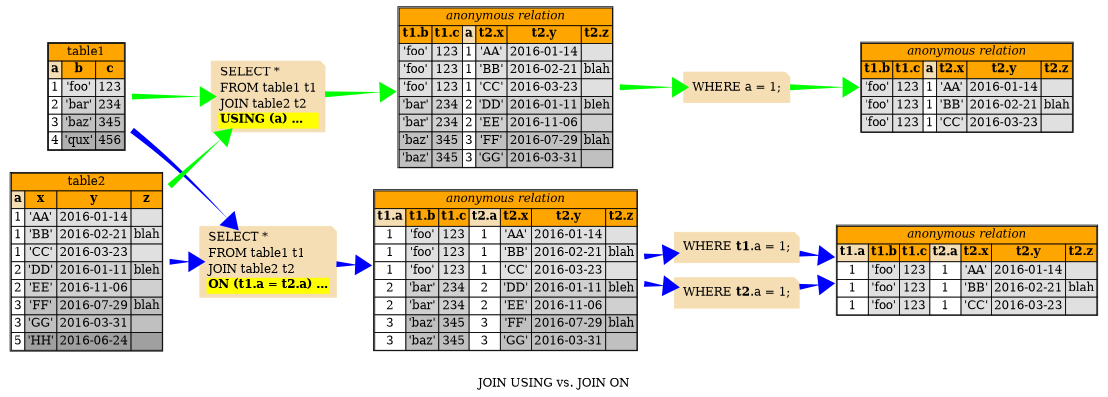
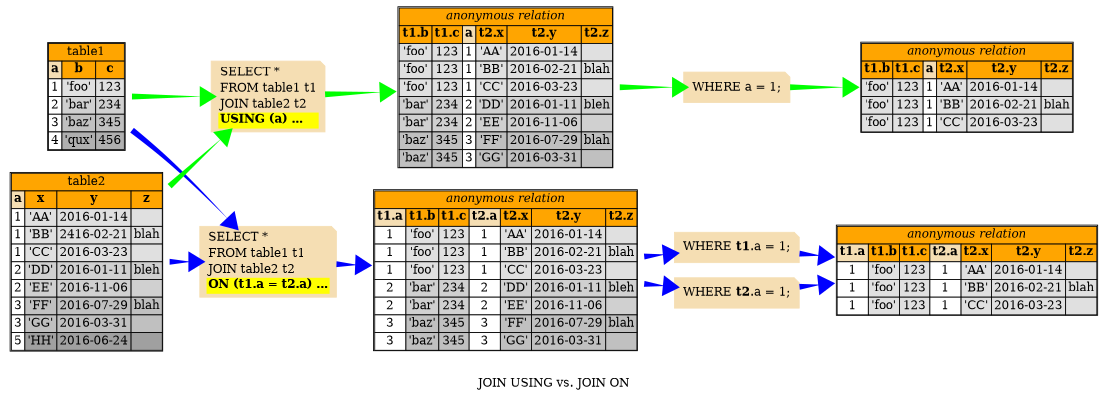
(94, 235) -> (94, 235)
